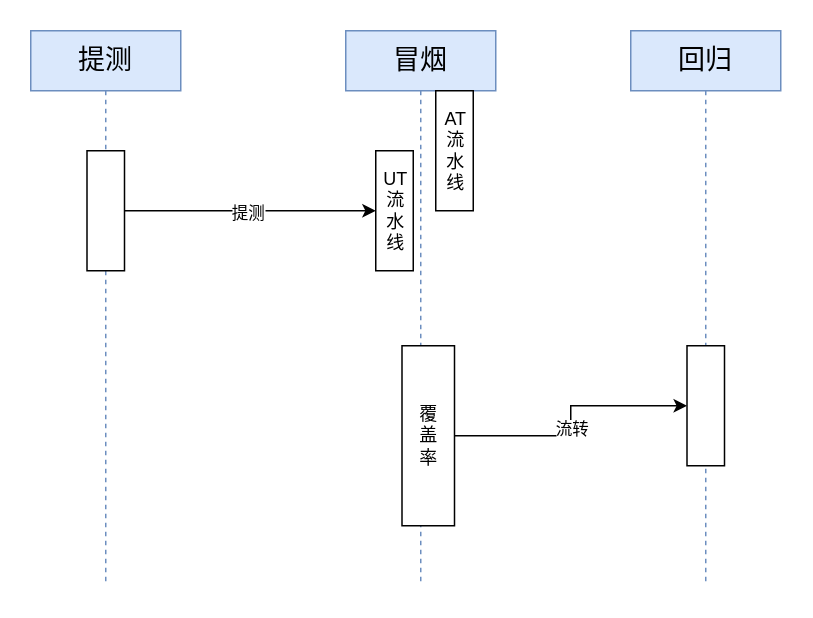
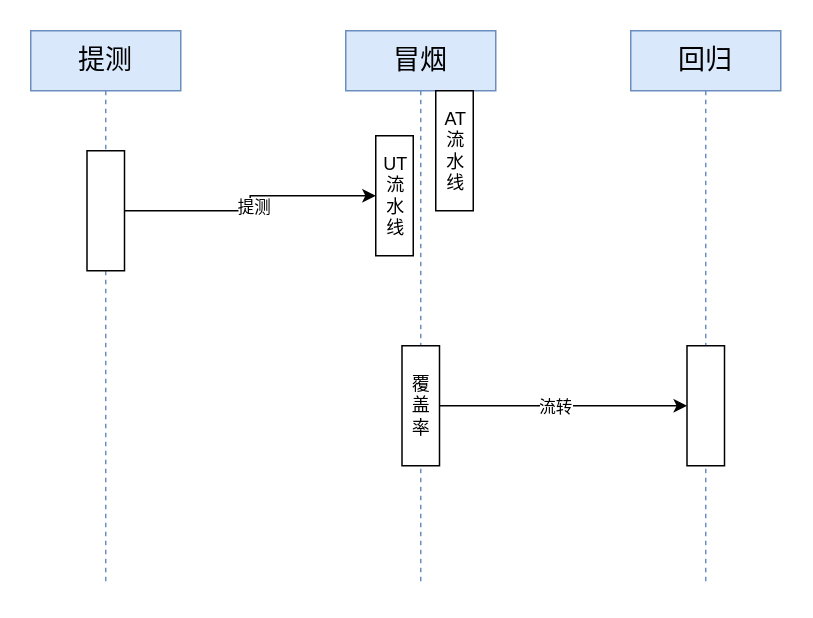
(395, 211) -> (395, 196)
(428, 436) -> (421, 406)
